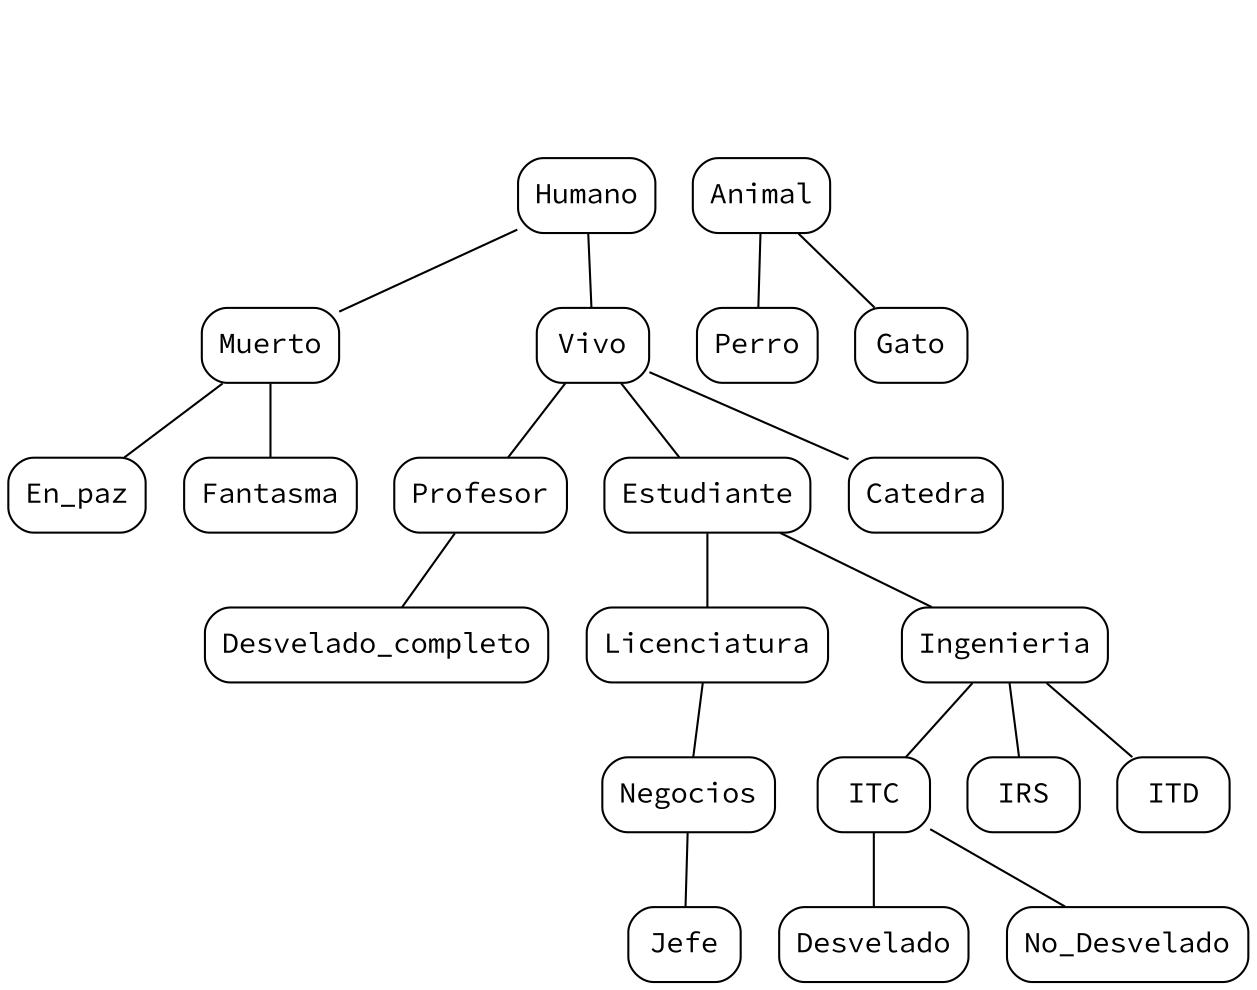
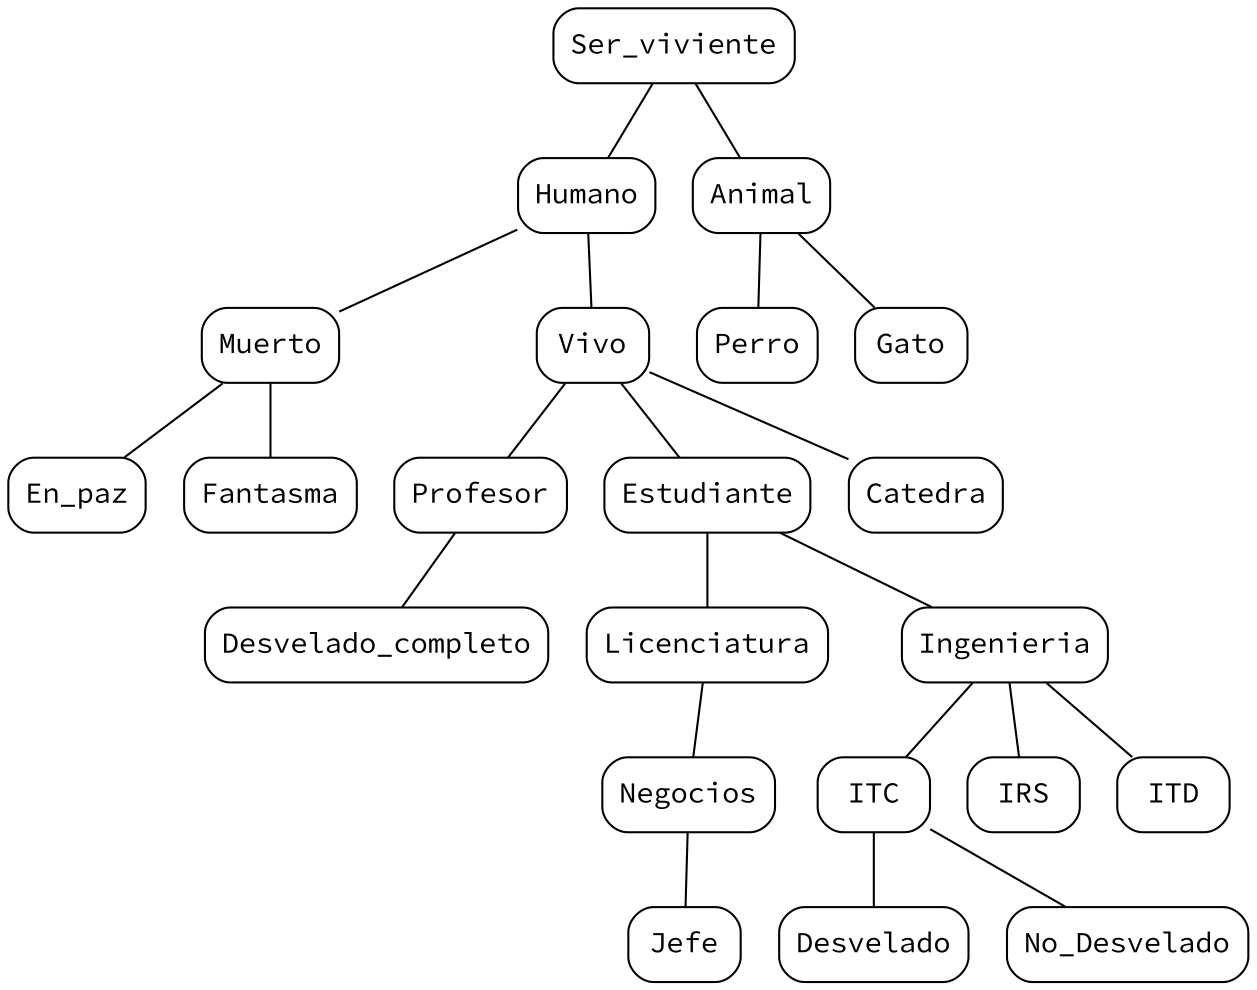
none -> (674, 46)
